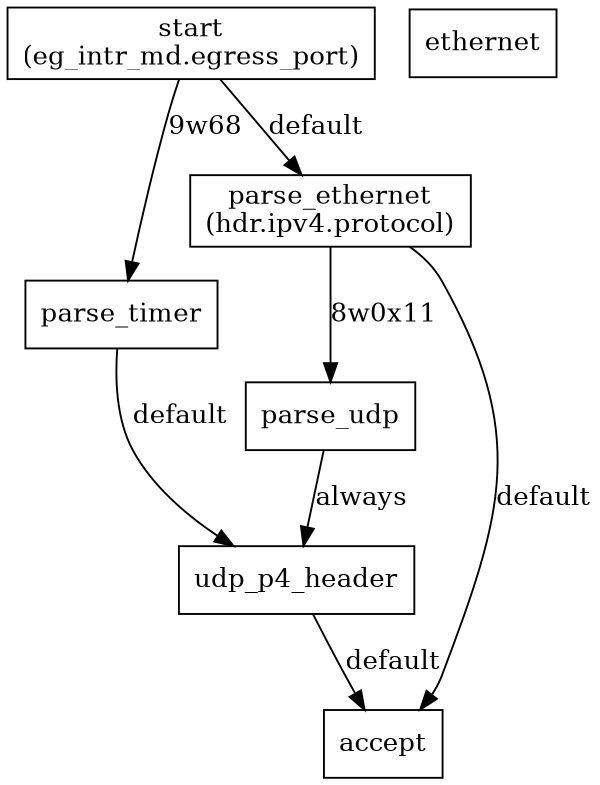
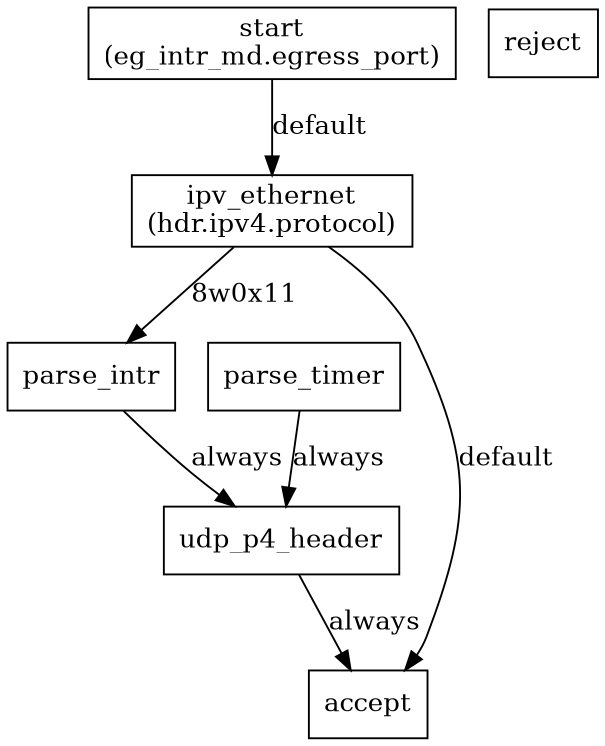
(483, 43) -> (543, 43)
(153, 170) -> none
(331, 211) -> (272, 211)
(181, 416) -> (339, 459)
(331, 416) -> (91, 377)
(394, 662) -> (375, 622)
